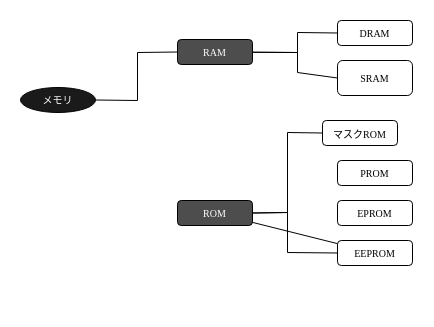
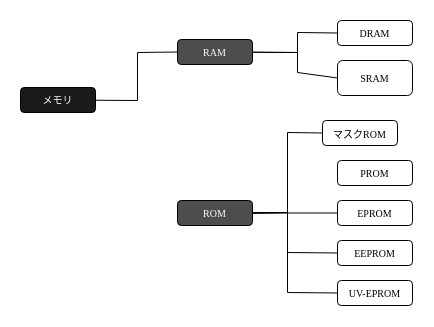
(58, 100) -> (58, 100)
(295, 233) -> (314, 213)
none -> (293, 293)
none -> (375, 293)
